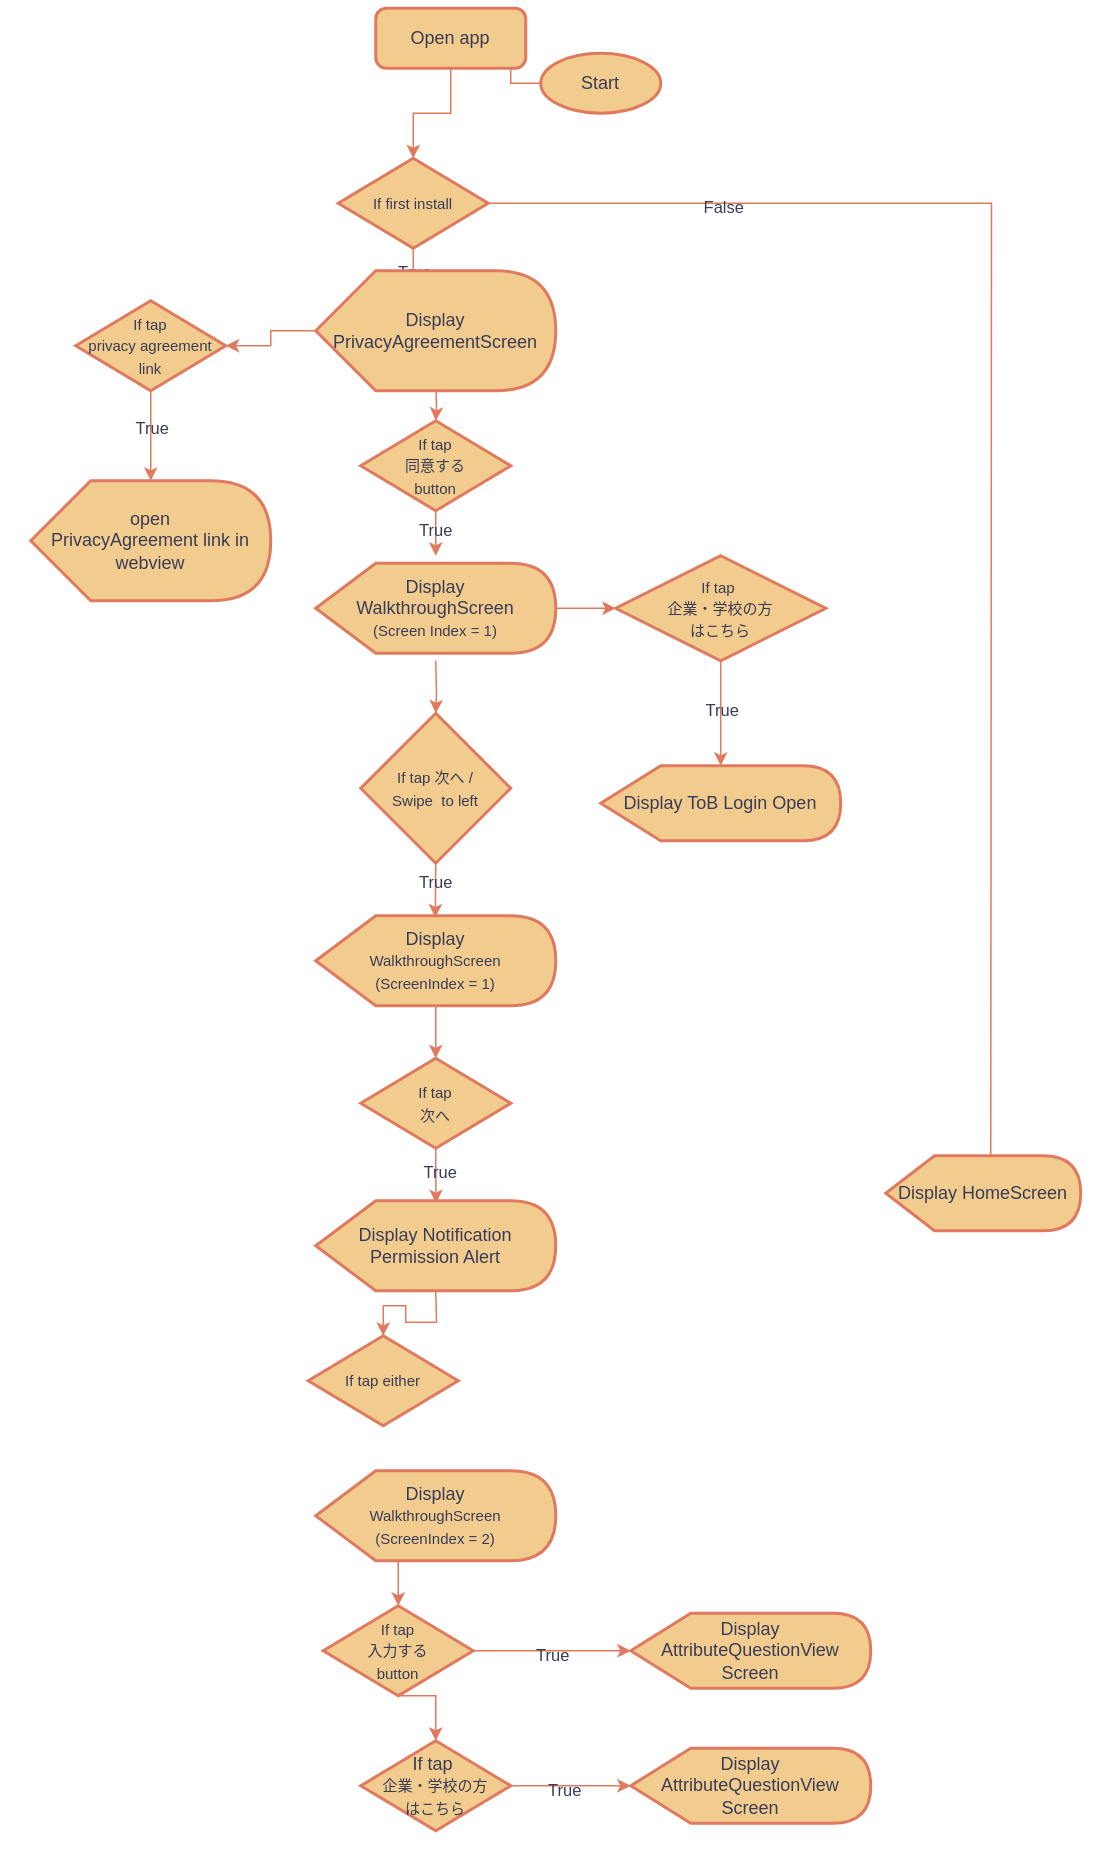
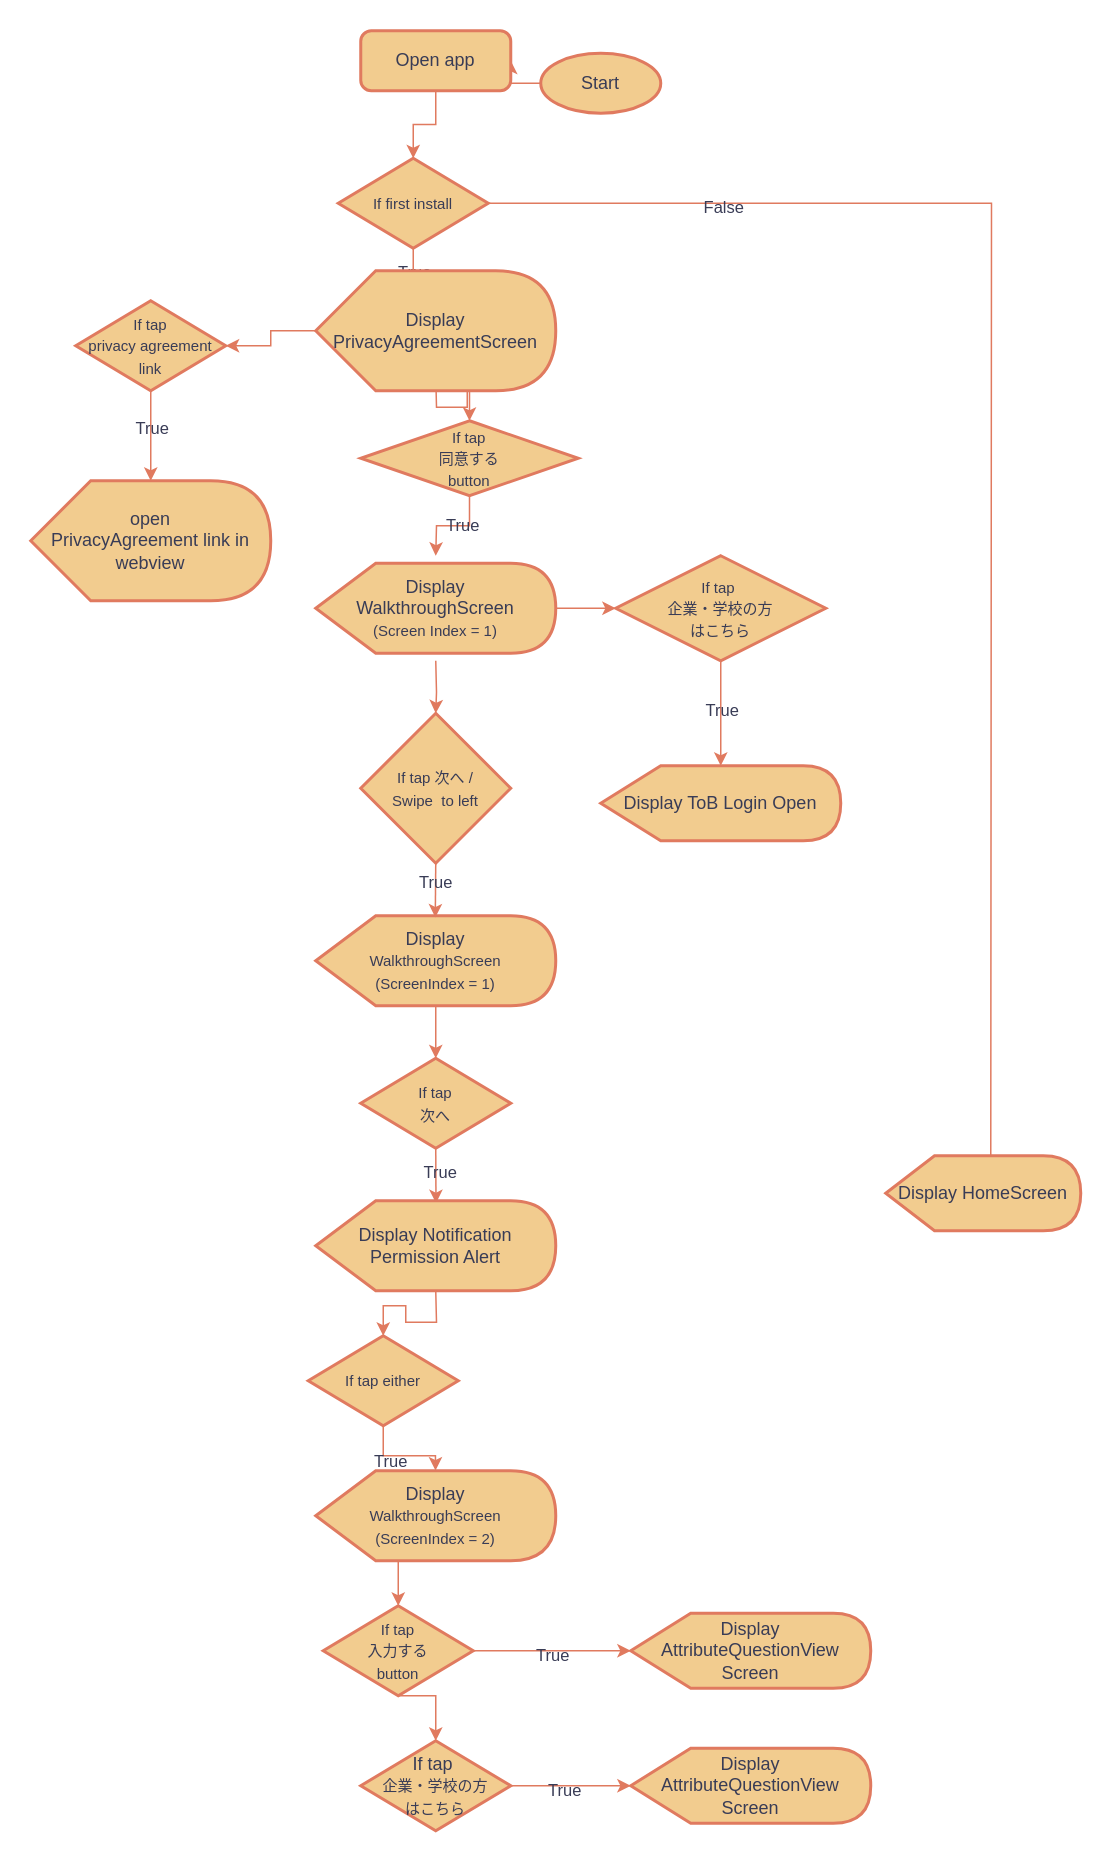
(451, 38) -> (436, 61)
(436, 466) -> (470, 458)
none -> (396, 1456)
